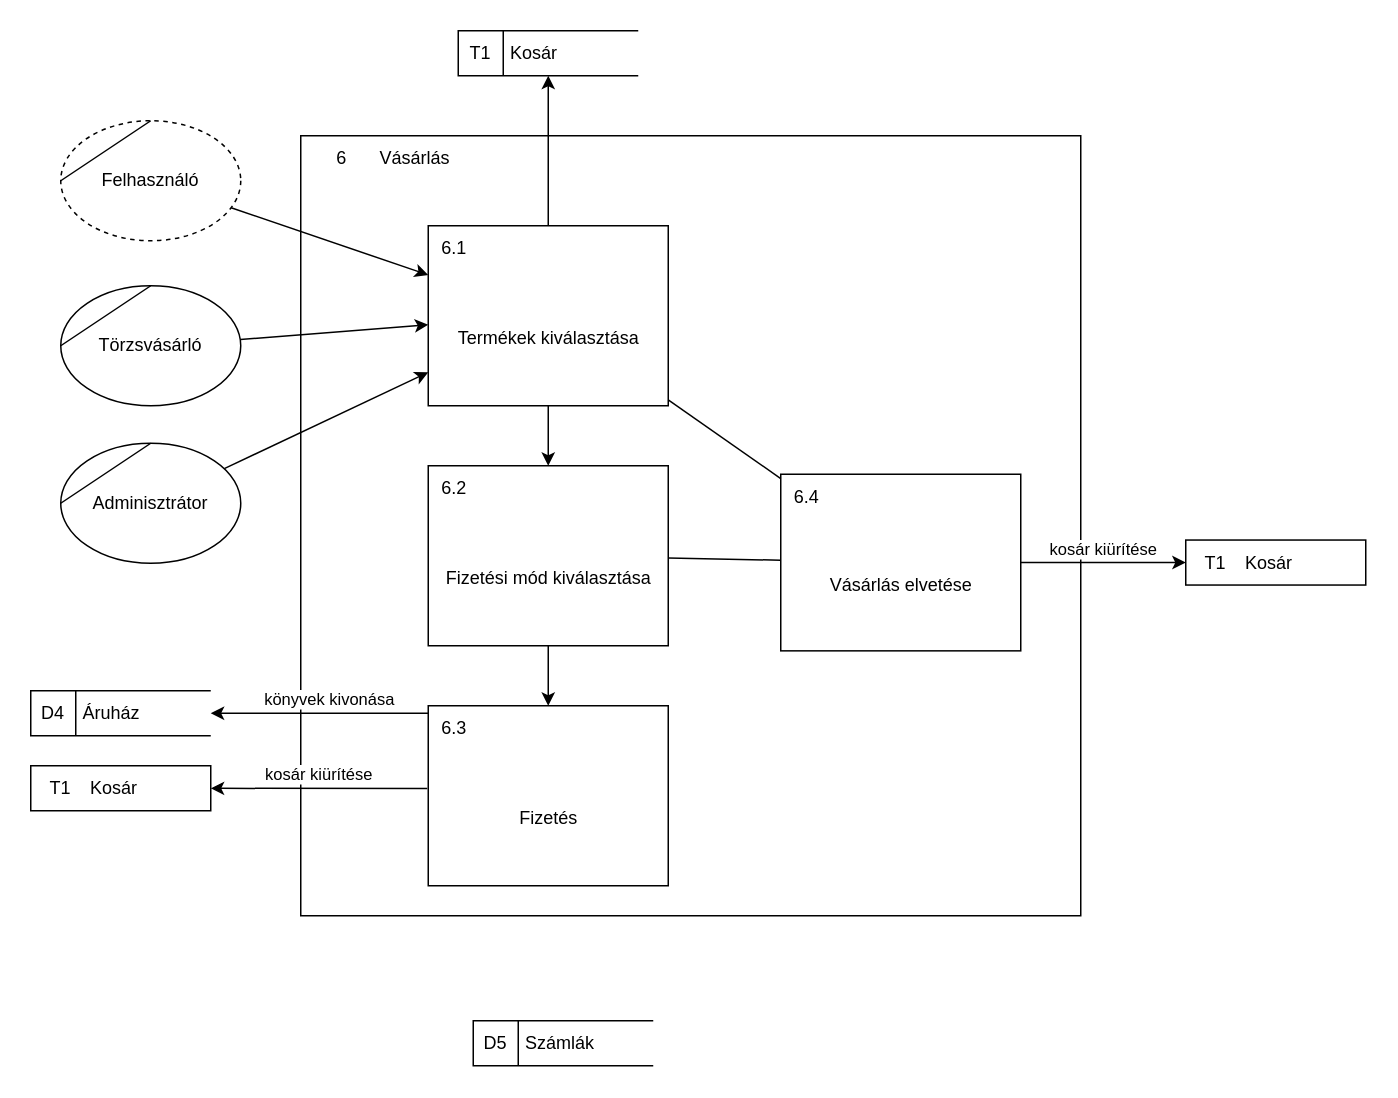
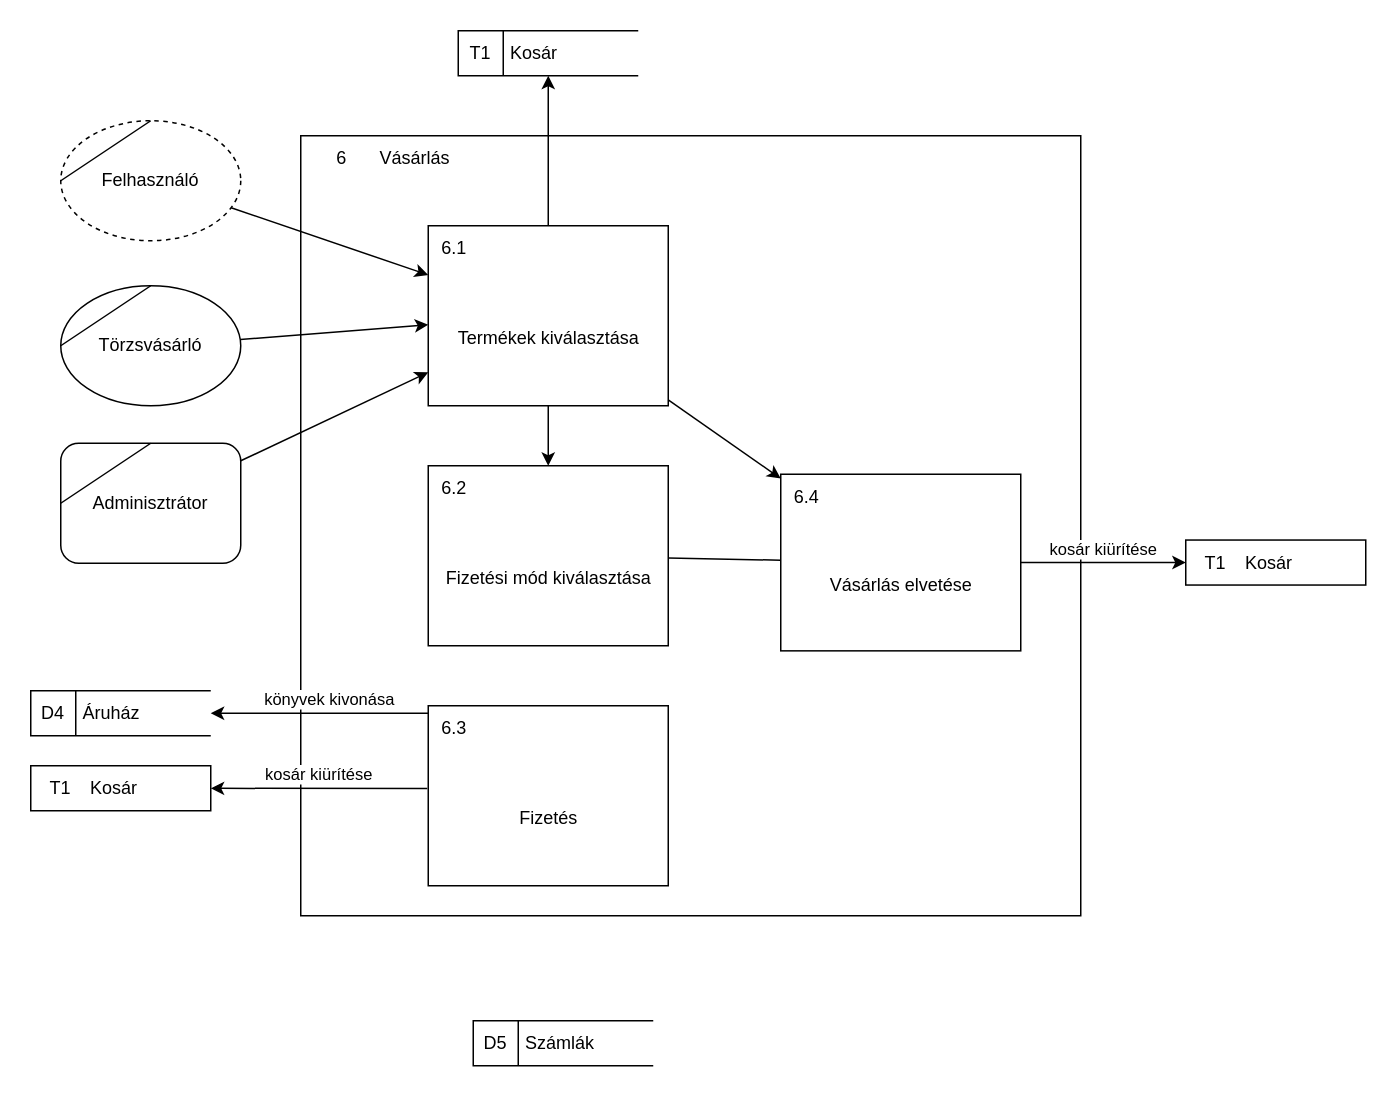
(774, 474) -> (771, 472)
(151, 503) -> (151, 503)
(548, 671) -> none
